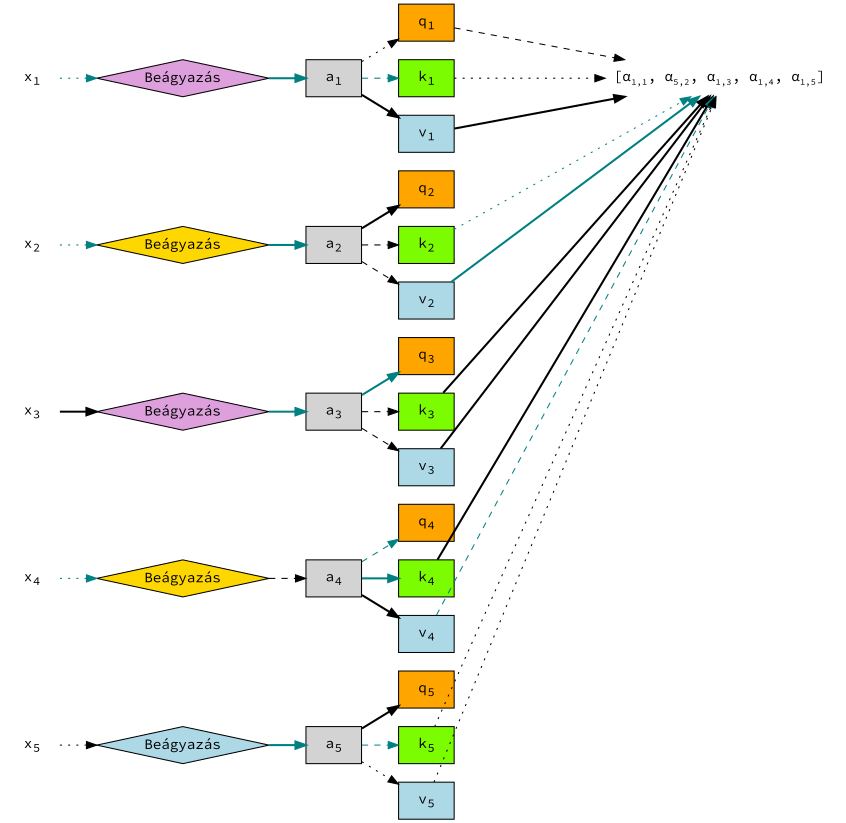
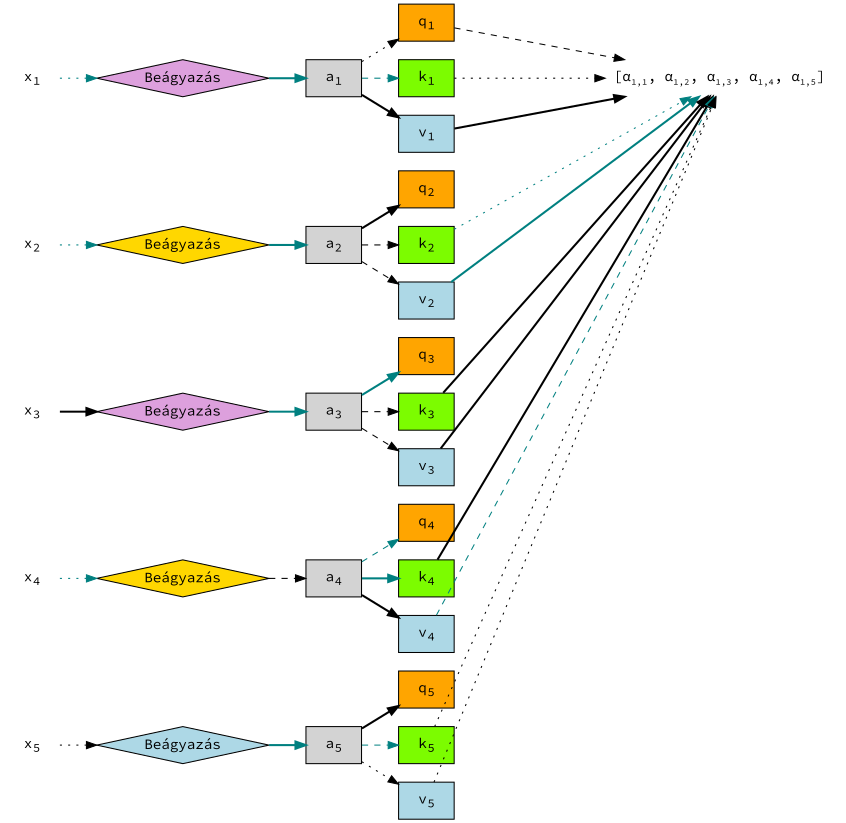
(682, 78) -> (682, 78)
